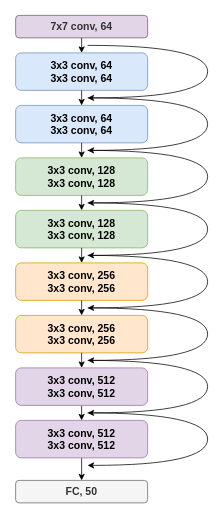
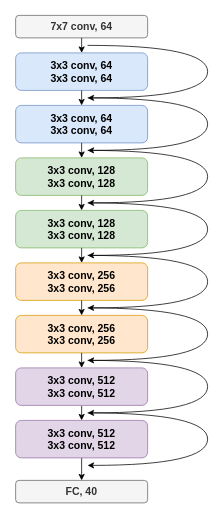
(81, 27) -> (81, 27)
(81, 492) -> (81, 492)
